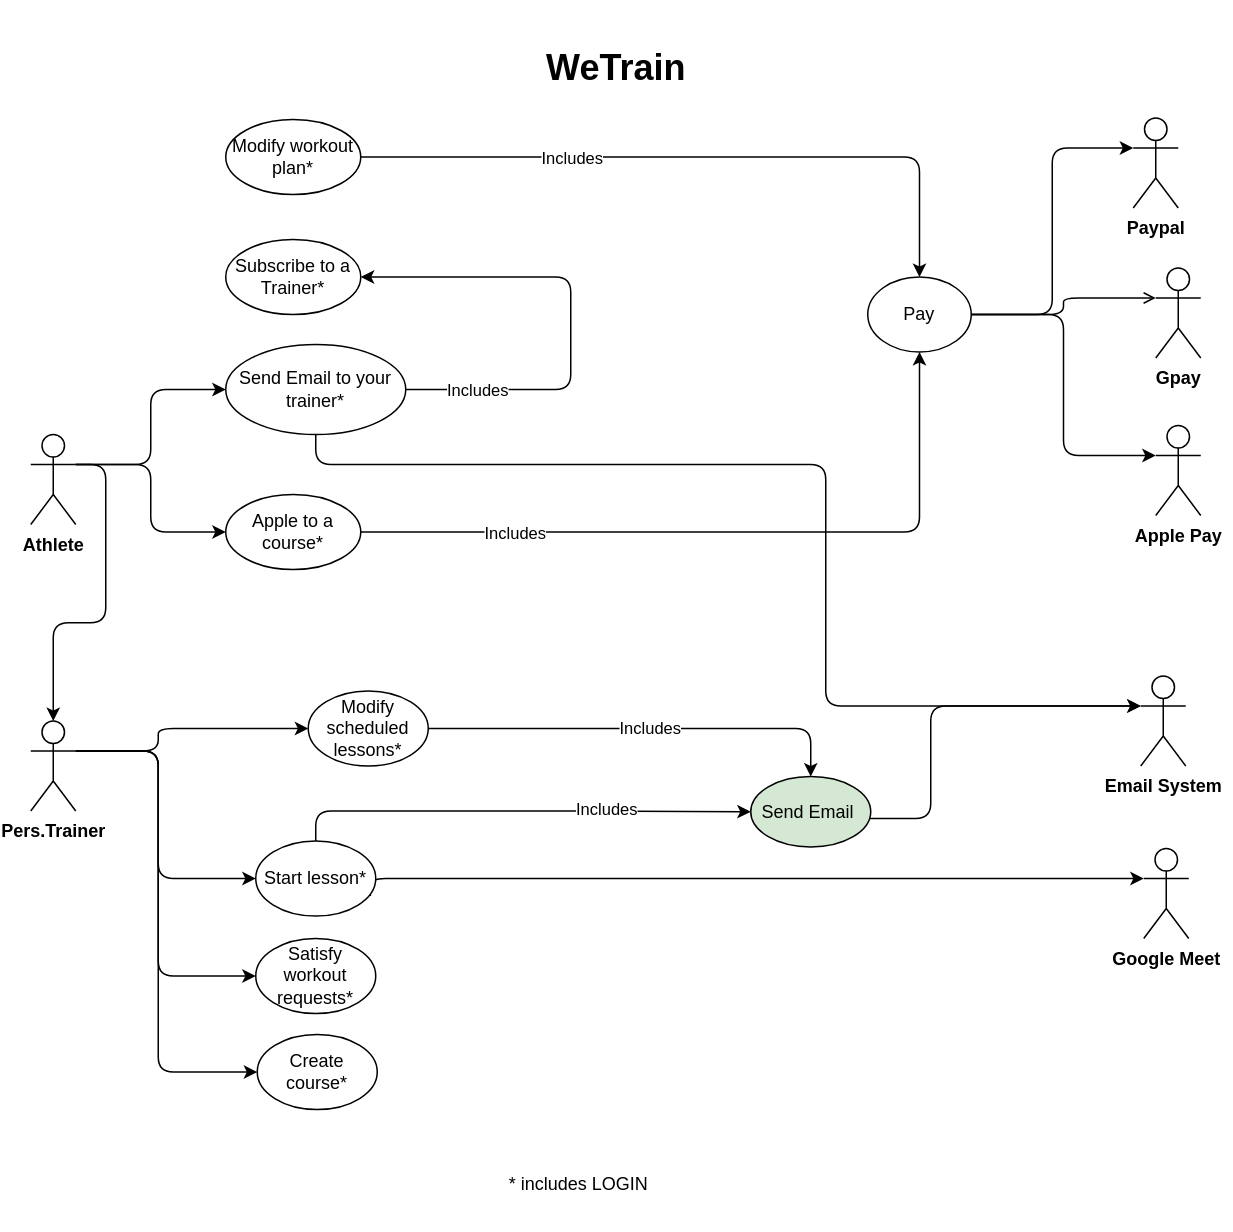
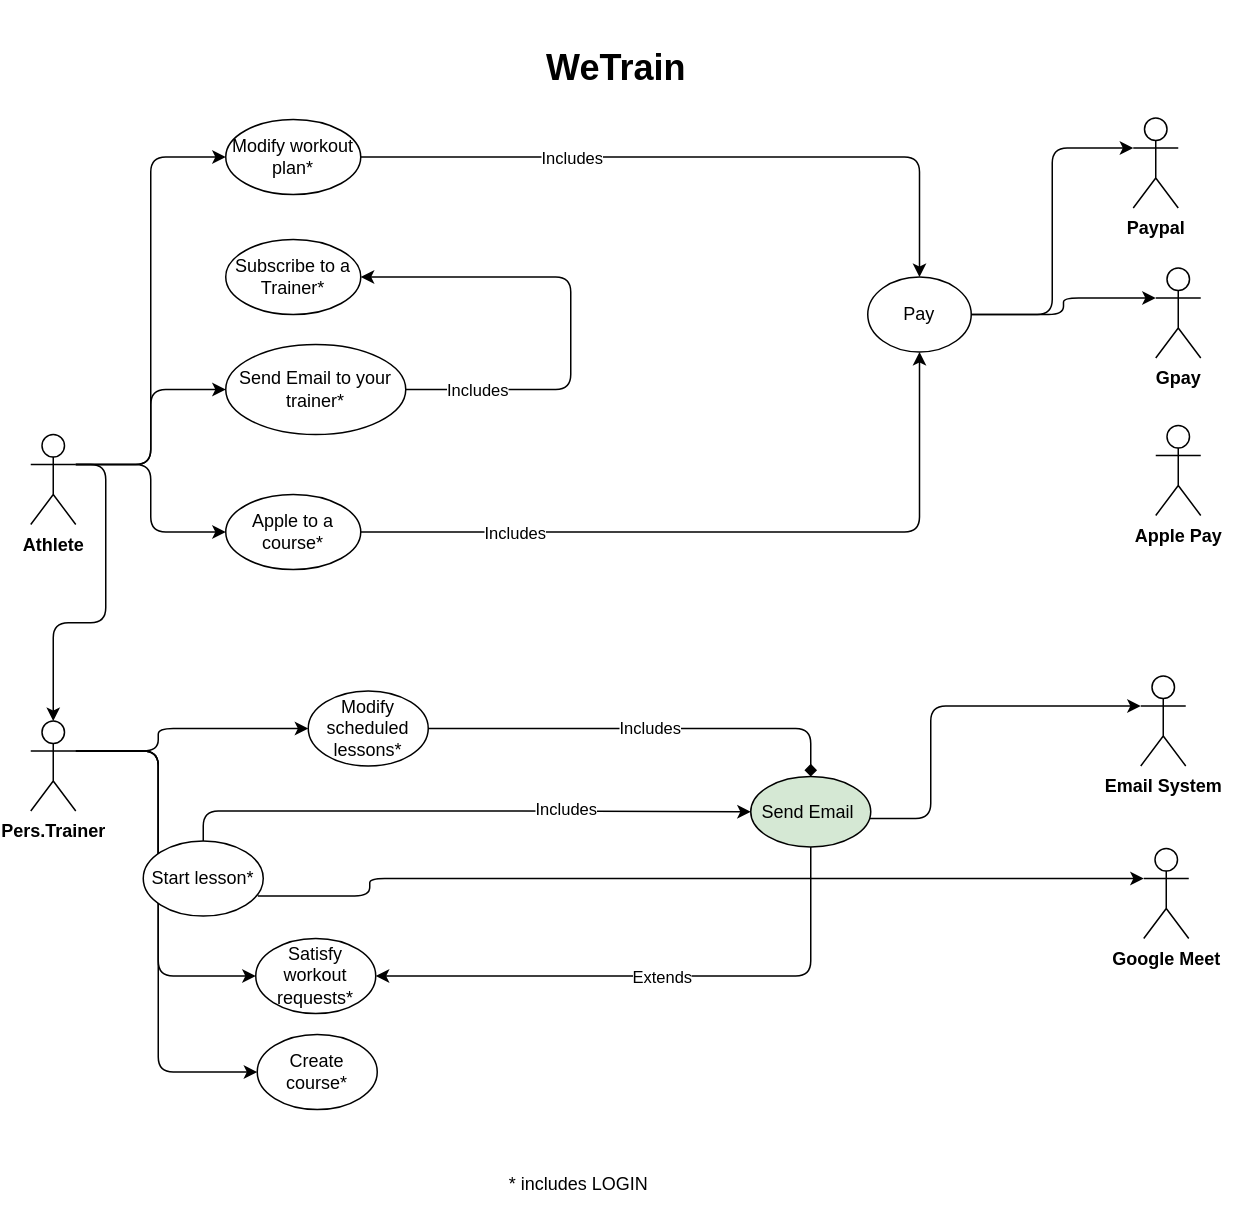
none -> (151, 248)
(1146, 298) -> (1144, 298)
(1064, 421) -> none
(726, 464) -> none
(811, 765) -> (811, 764)
(316, 878) -> (203, 878)
none -> (658, 976)
